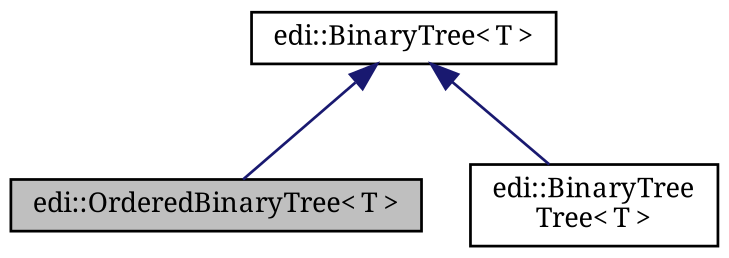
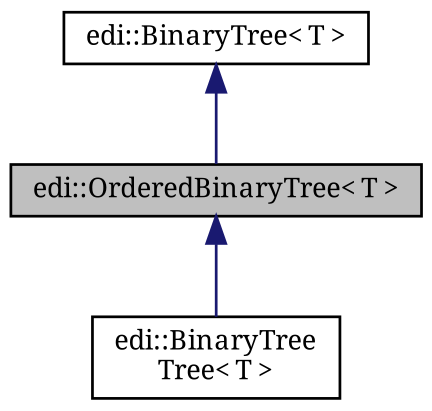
(501, 123) -> (216, 280)
